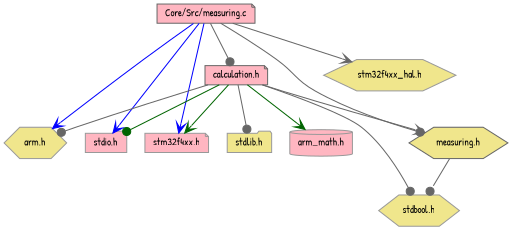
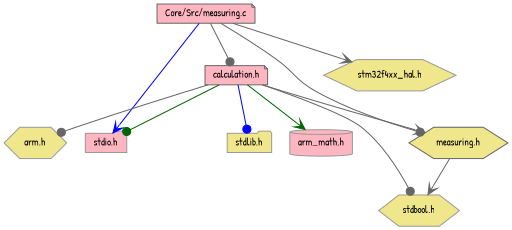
(126, 72) -> none
(242, 105) -> (242, 105)
(177, 143) -> none
(441, 172) -> (441, 172)
